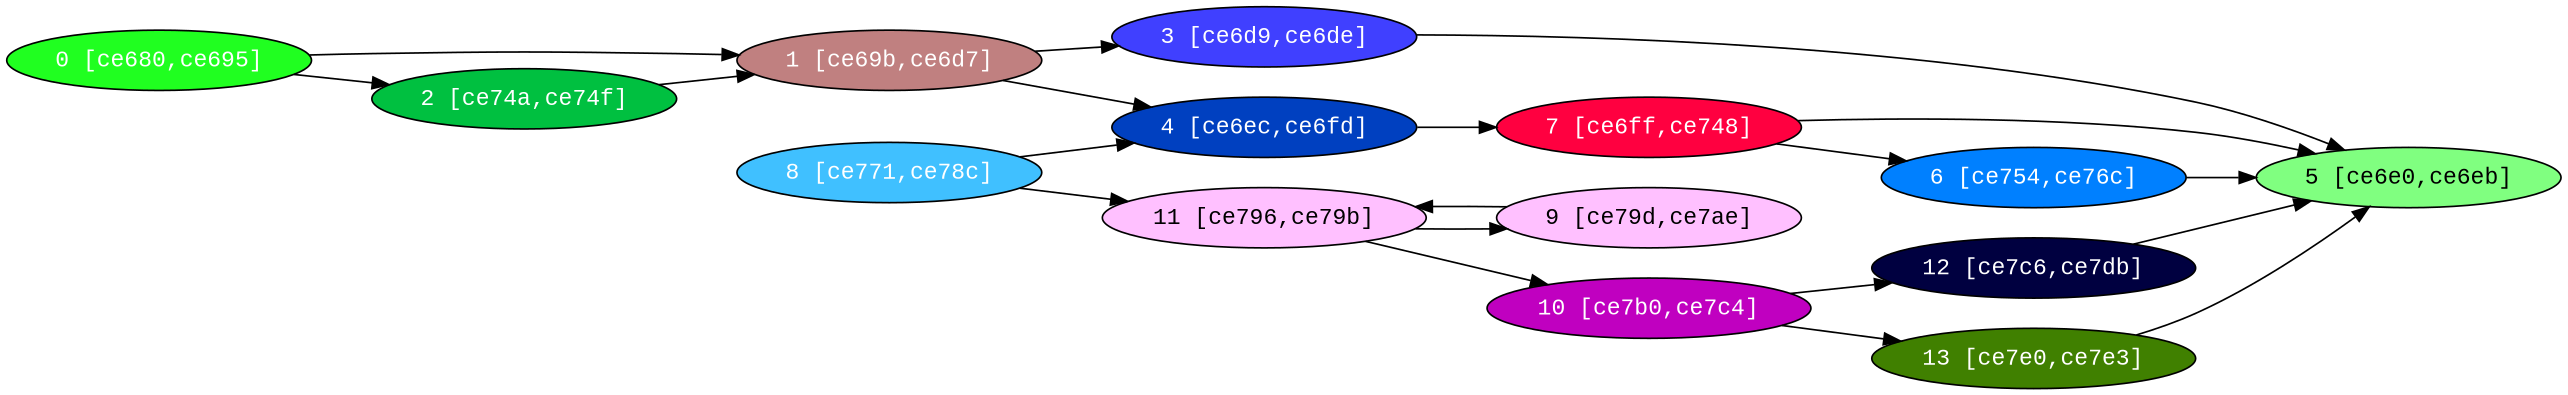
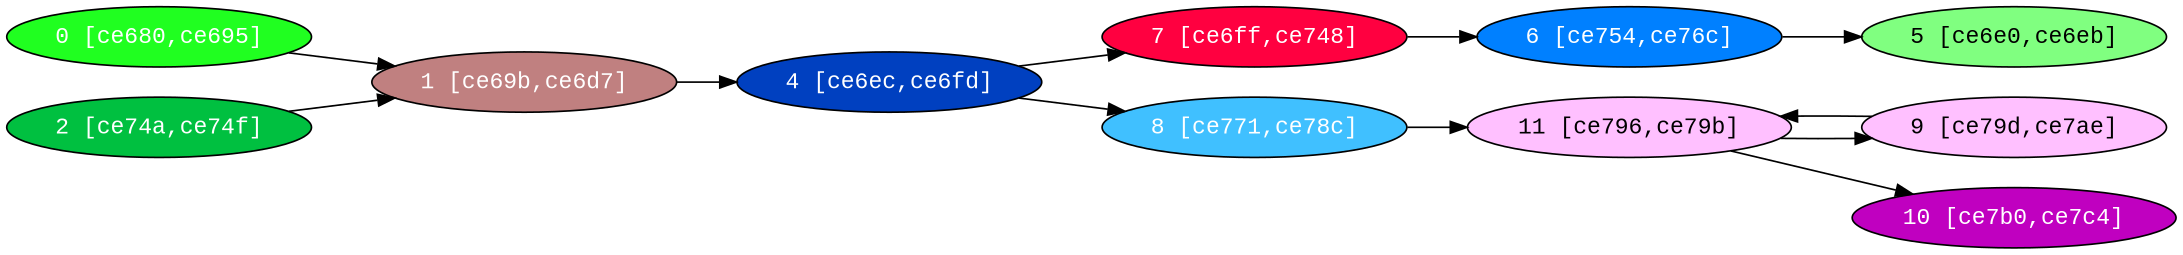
(1264, 37) -> none
(333, 79) -> none
(2049, 122) -> none
(1068, 151) -> (1063, 104)
(2034, 268) -> none
(2034, 358) -> none
